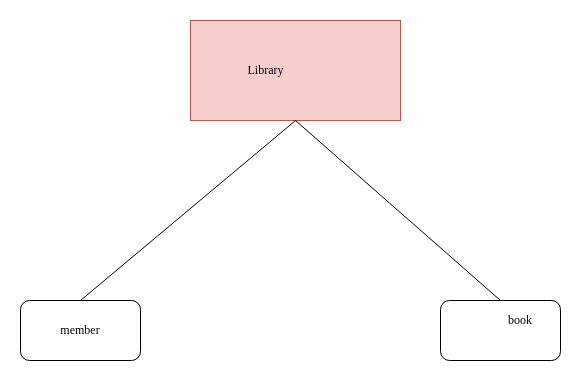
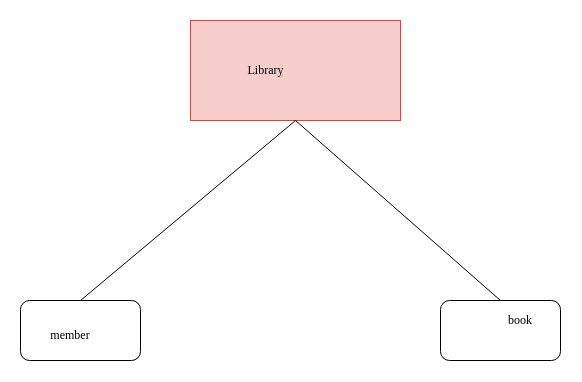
(81, 331) -> (71, 336)
